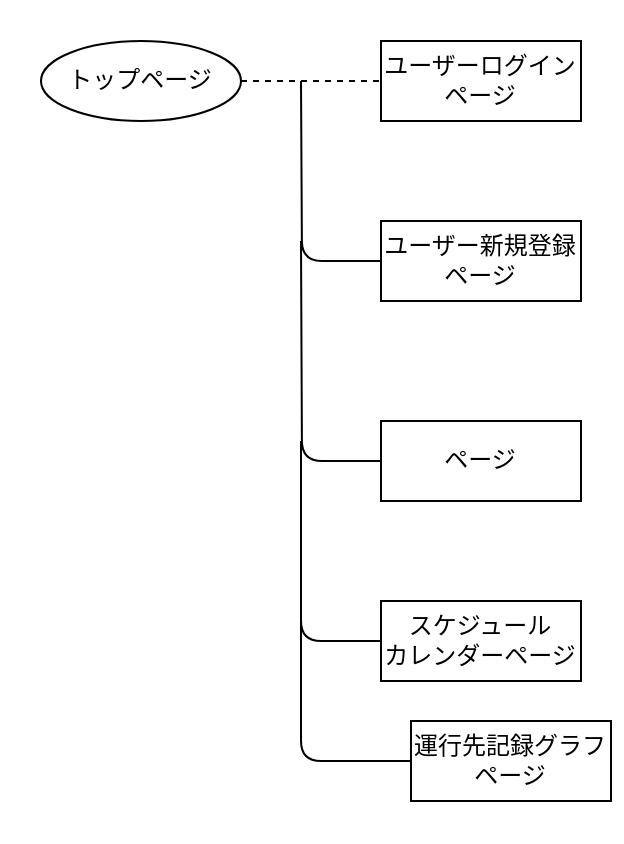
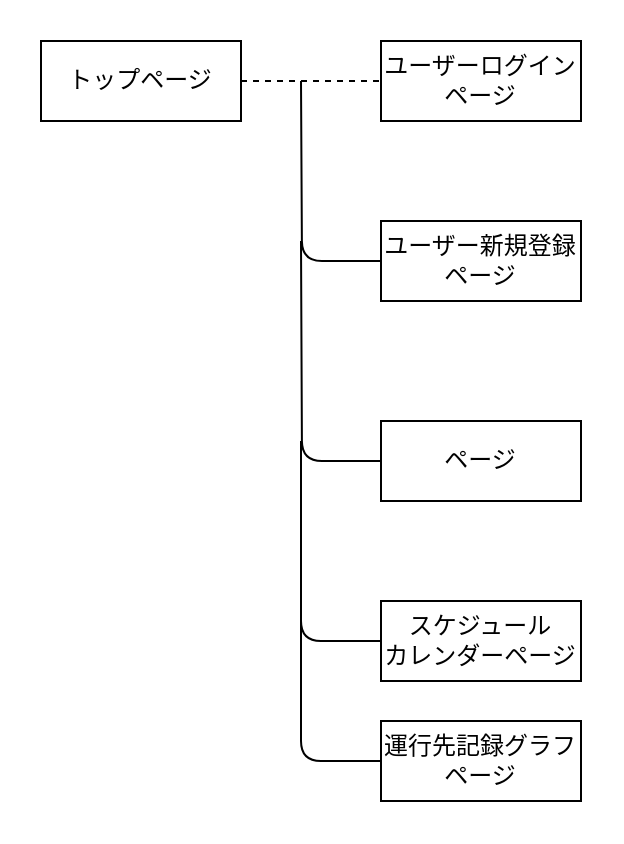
(141, 81) -> (141, 81)
(511, 761) -> (481, 761)
